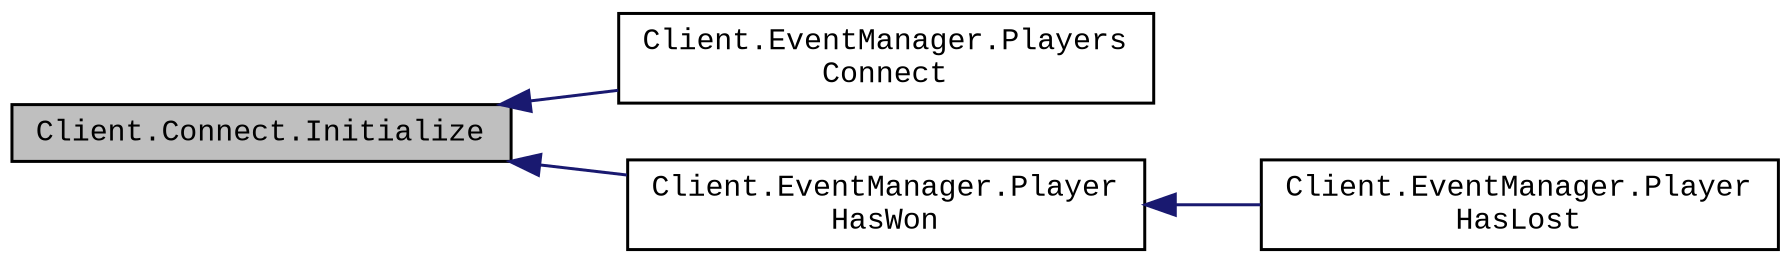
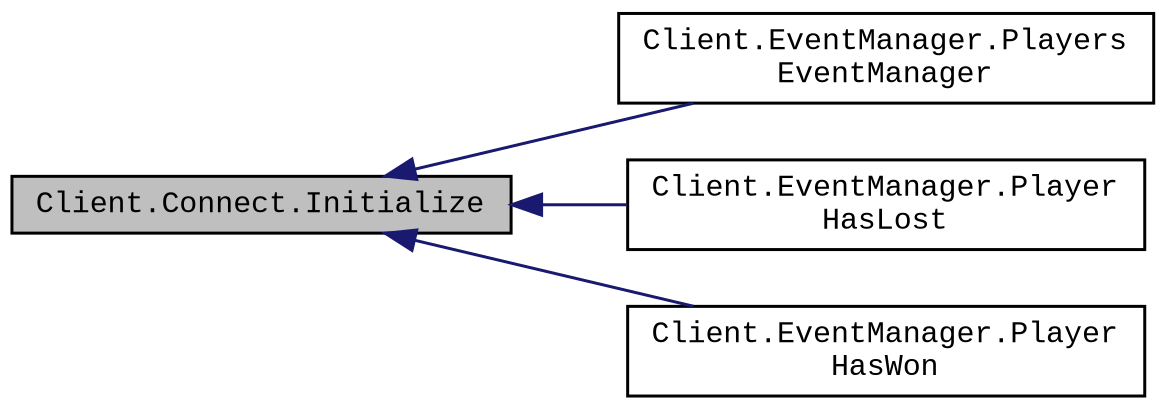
(886, 58) -> (886, 58)
(1218, 205) -> (585, 205)
